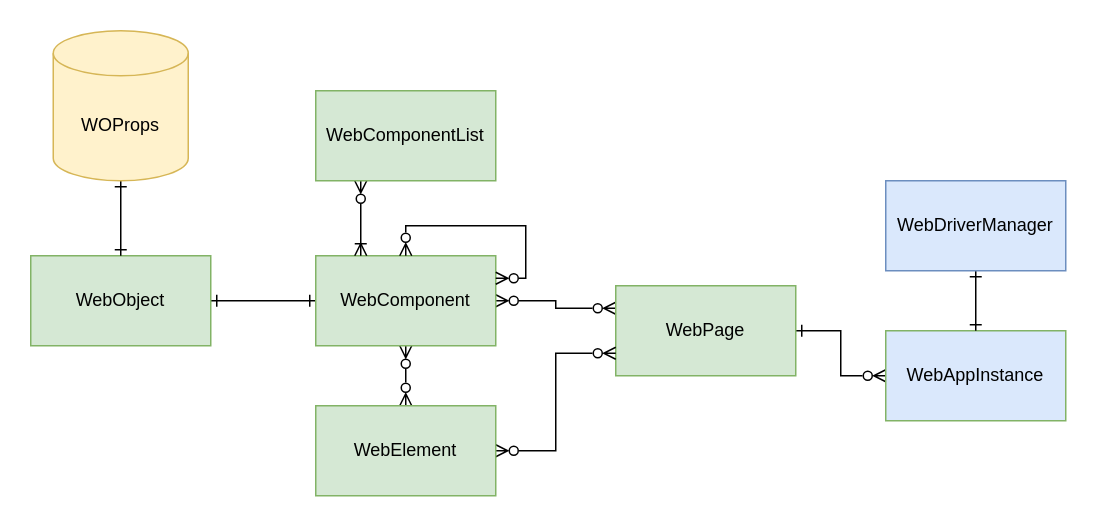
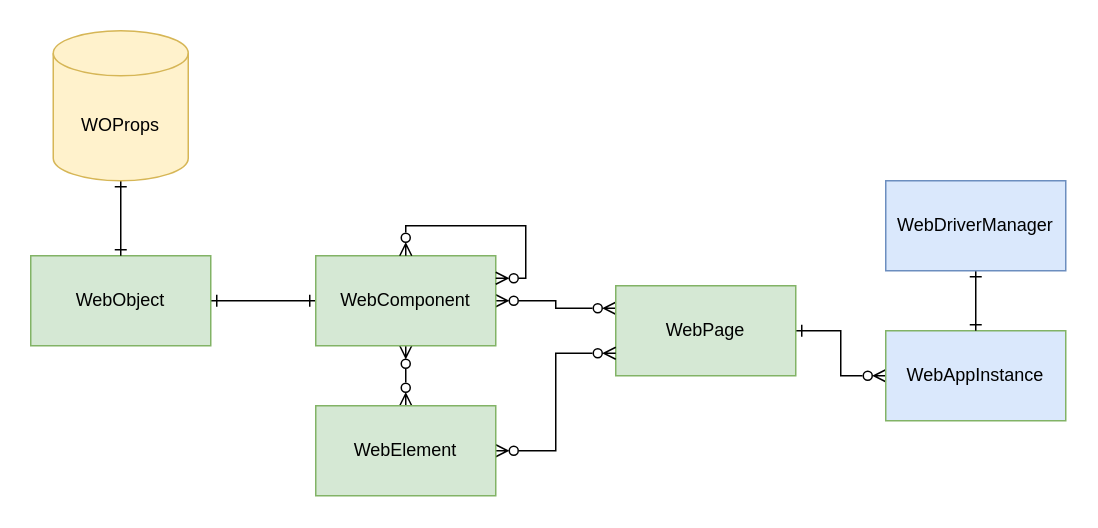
(406, 136) -> none
(361, 229) -> none
